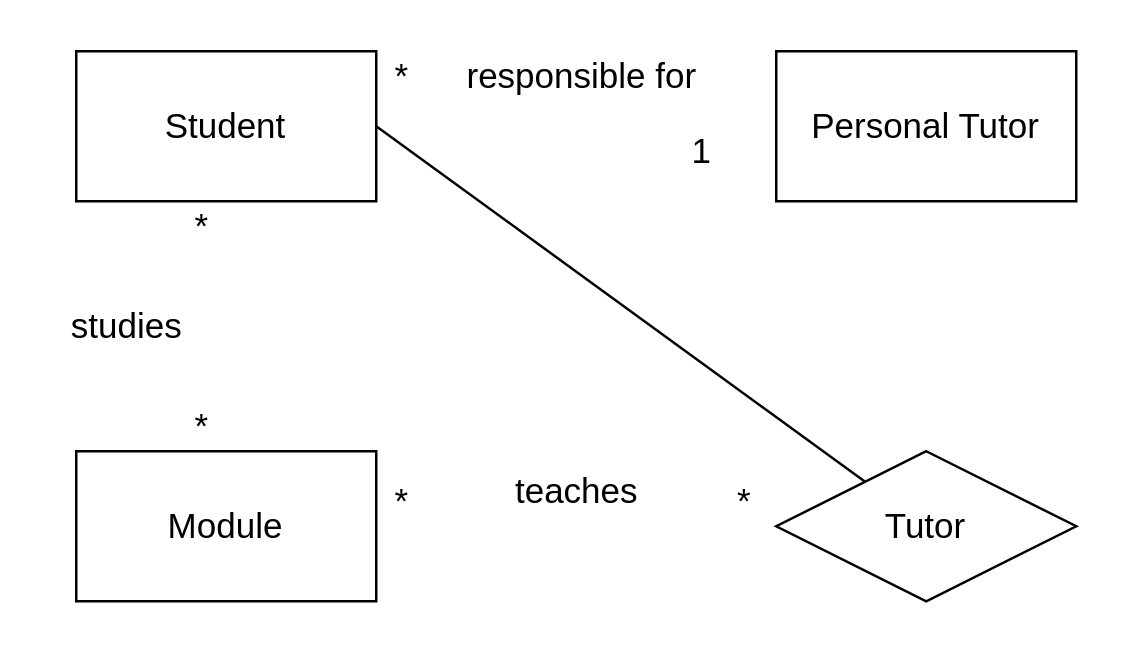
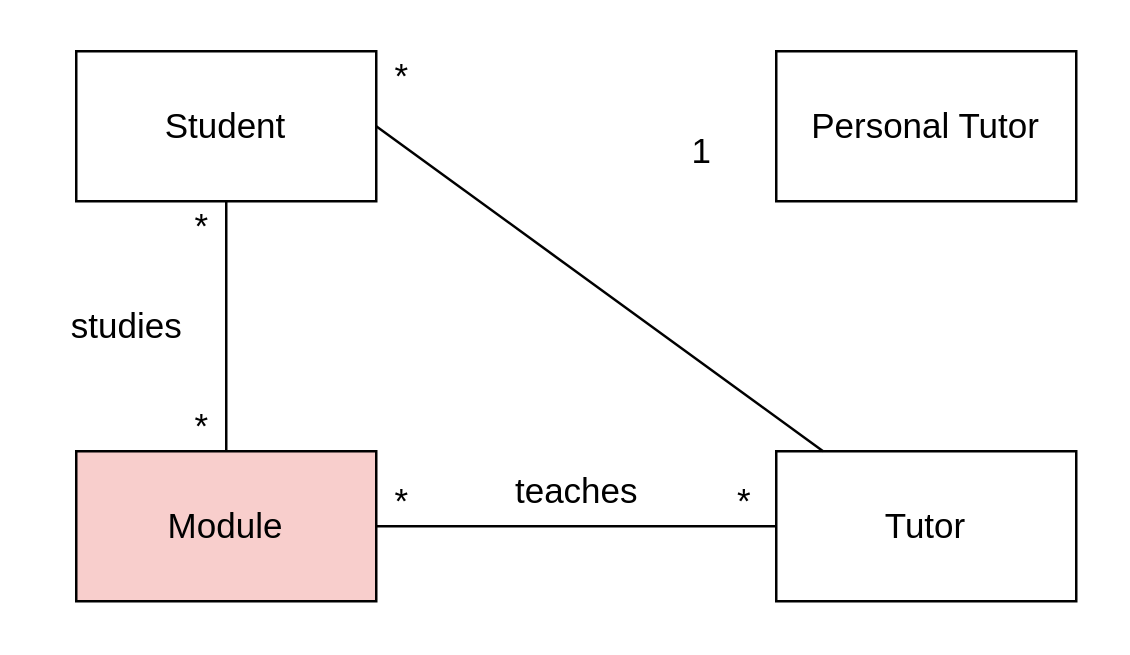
(581, 76) -> none
none -> (226, 326)
(226, 526) -> (226, 526)
none -> (576, 526)
(926, 526) -> (926, 526)
